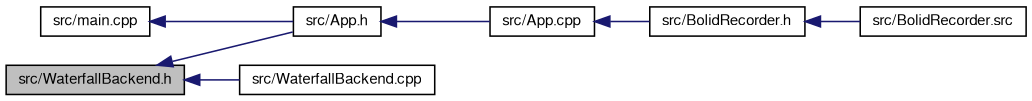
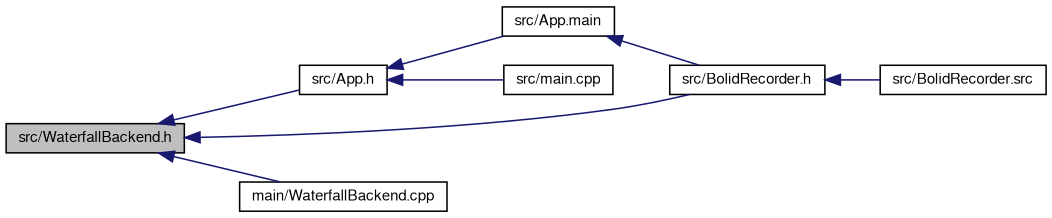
(229, 22) -> (453, 80)
(542, 22) -> (558, 22)
(337, 80) -> (343, 197)
none -> (446, 126)
